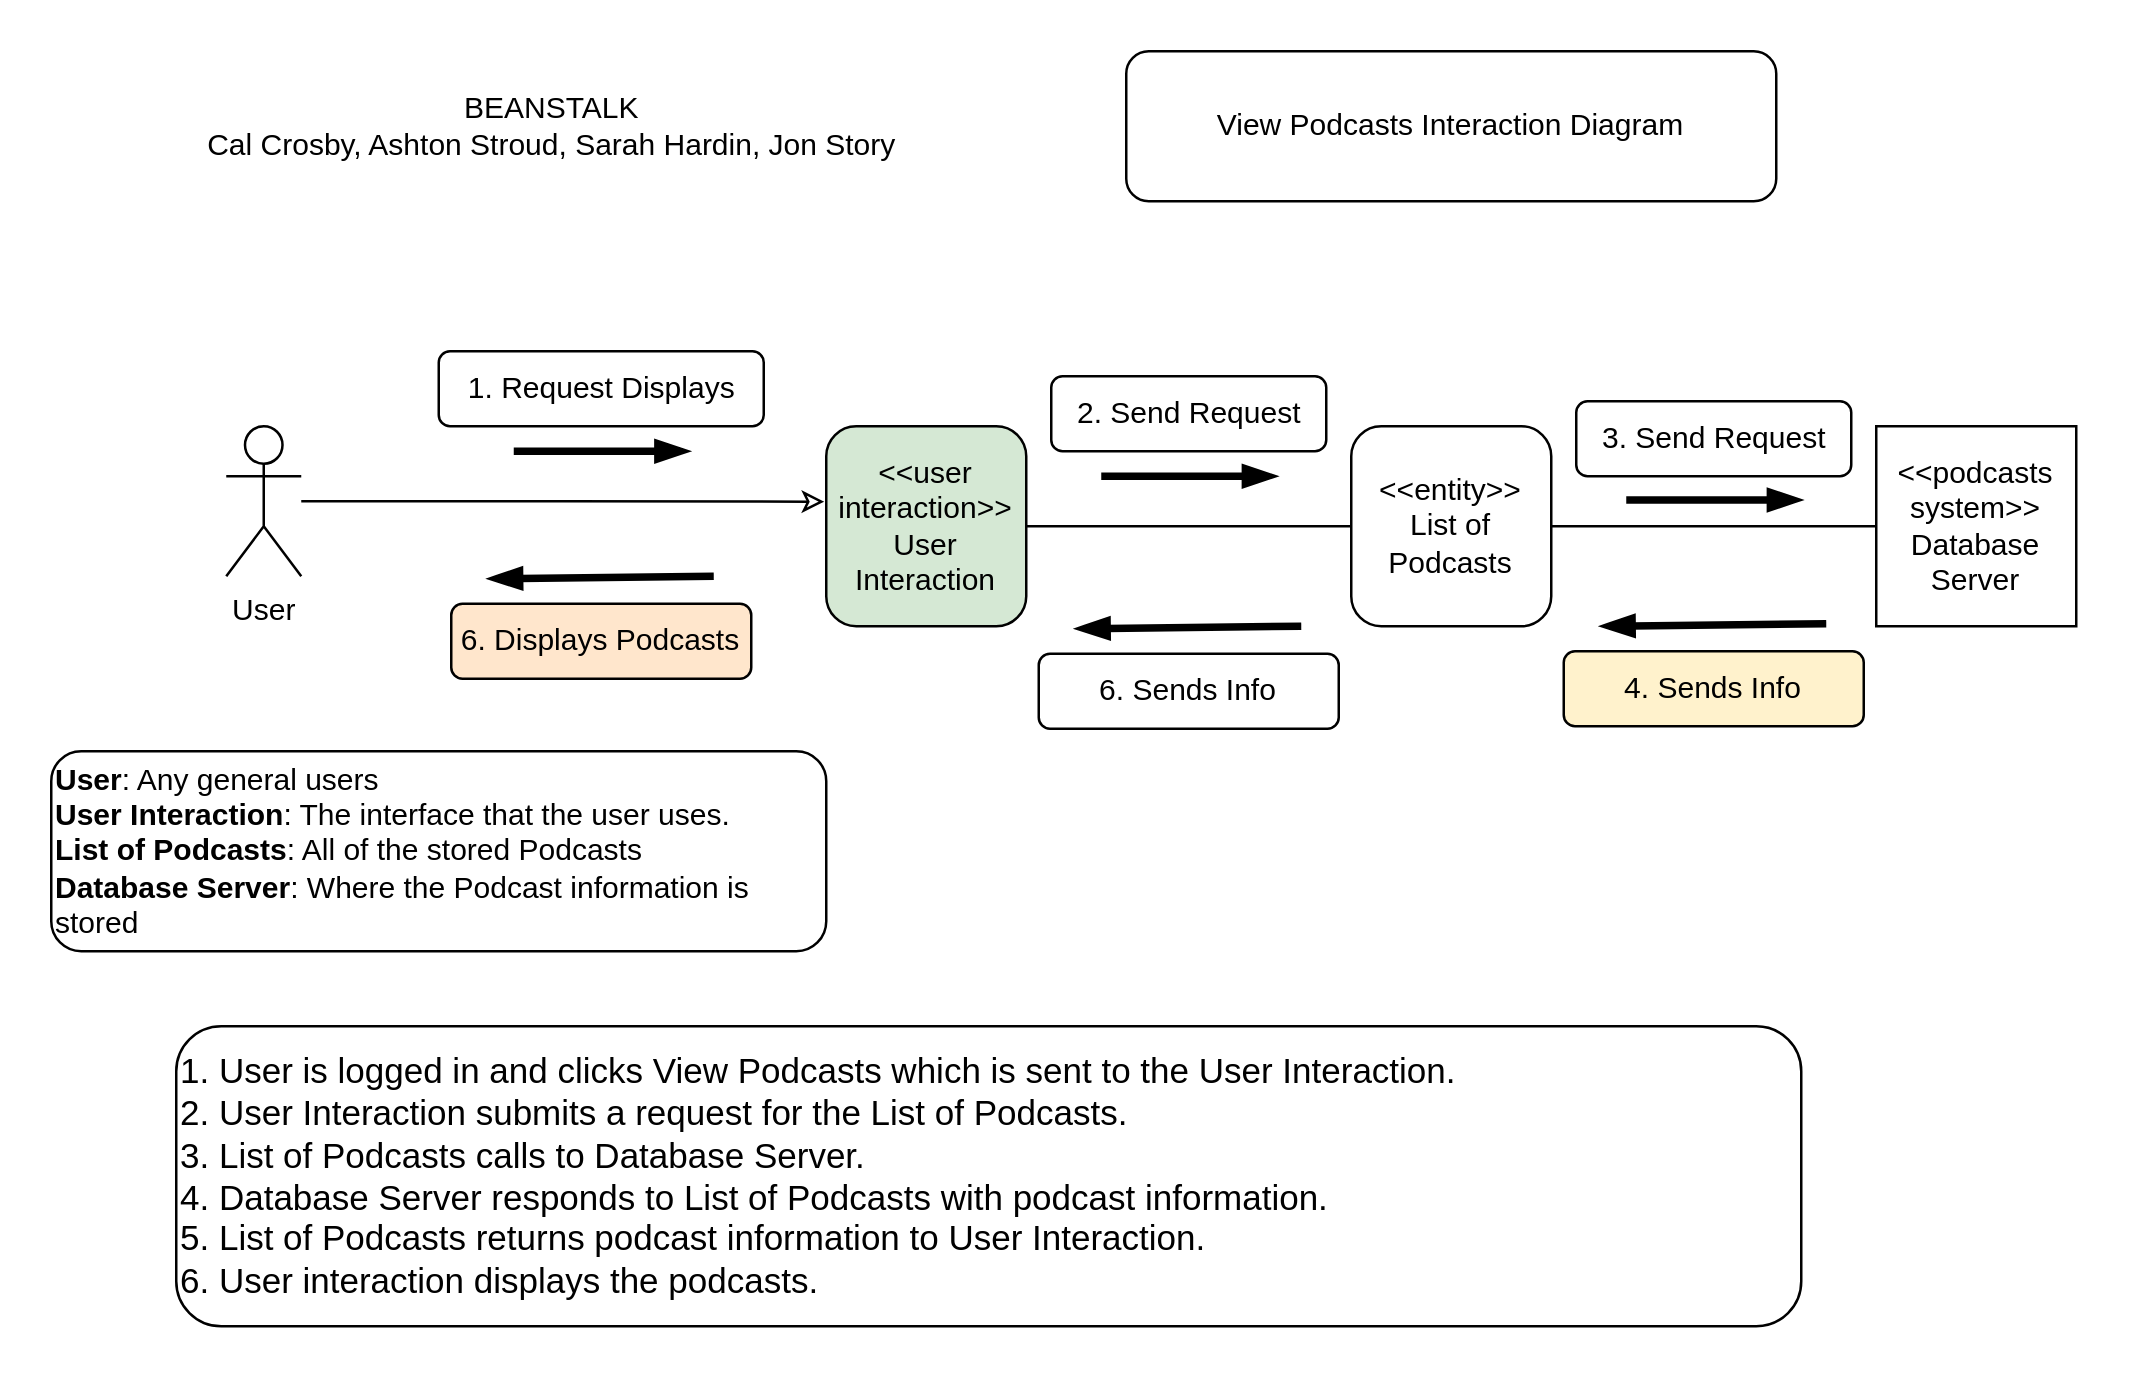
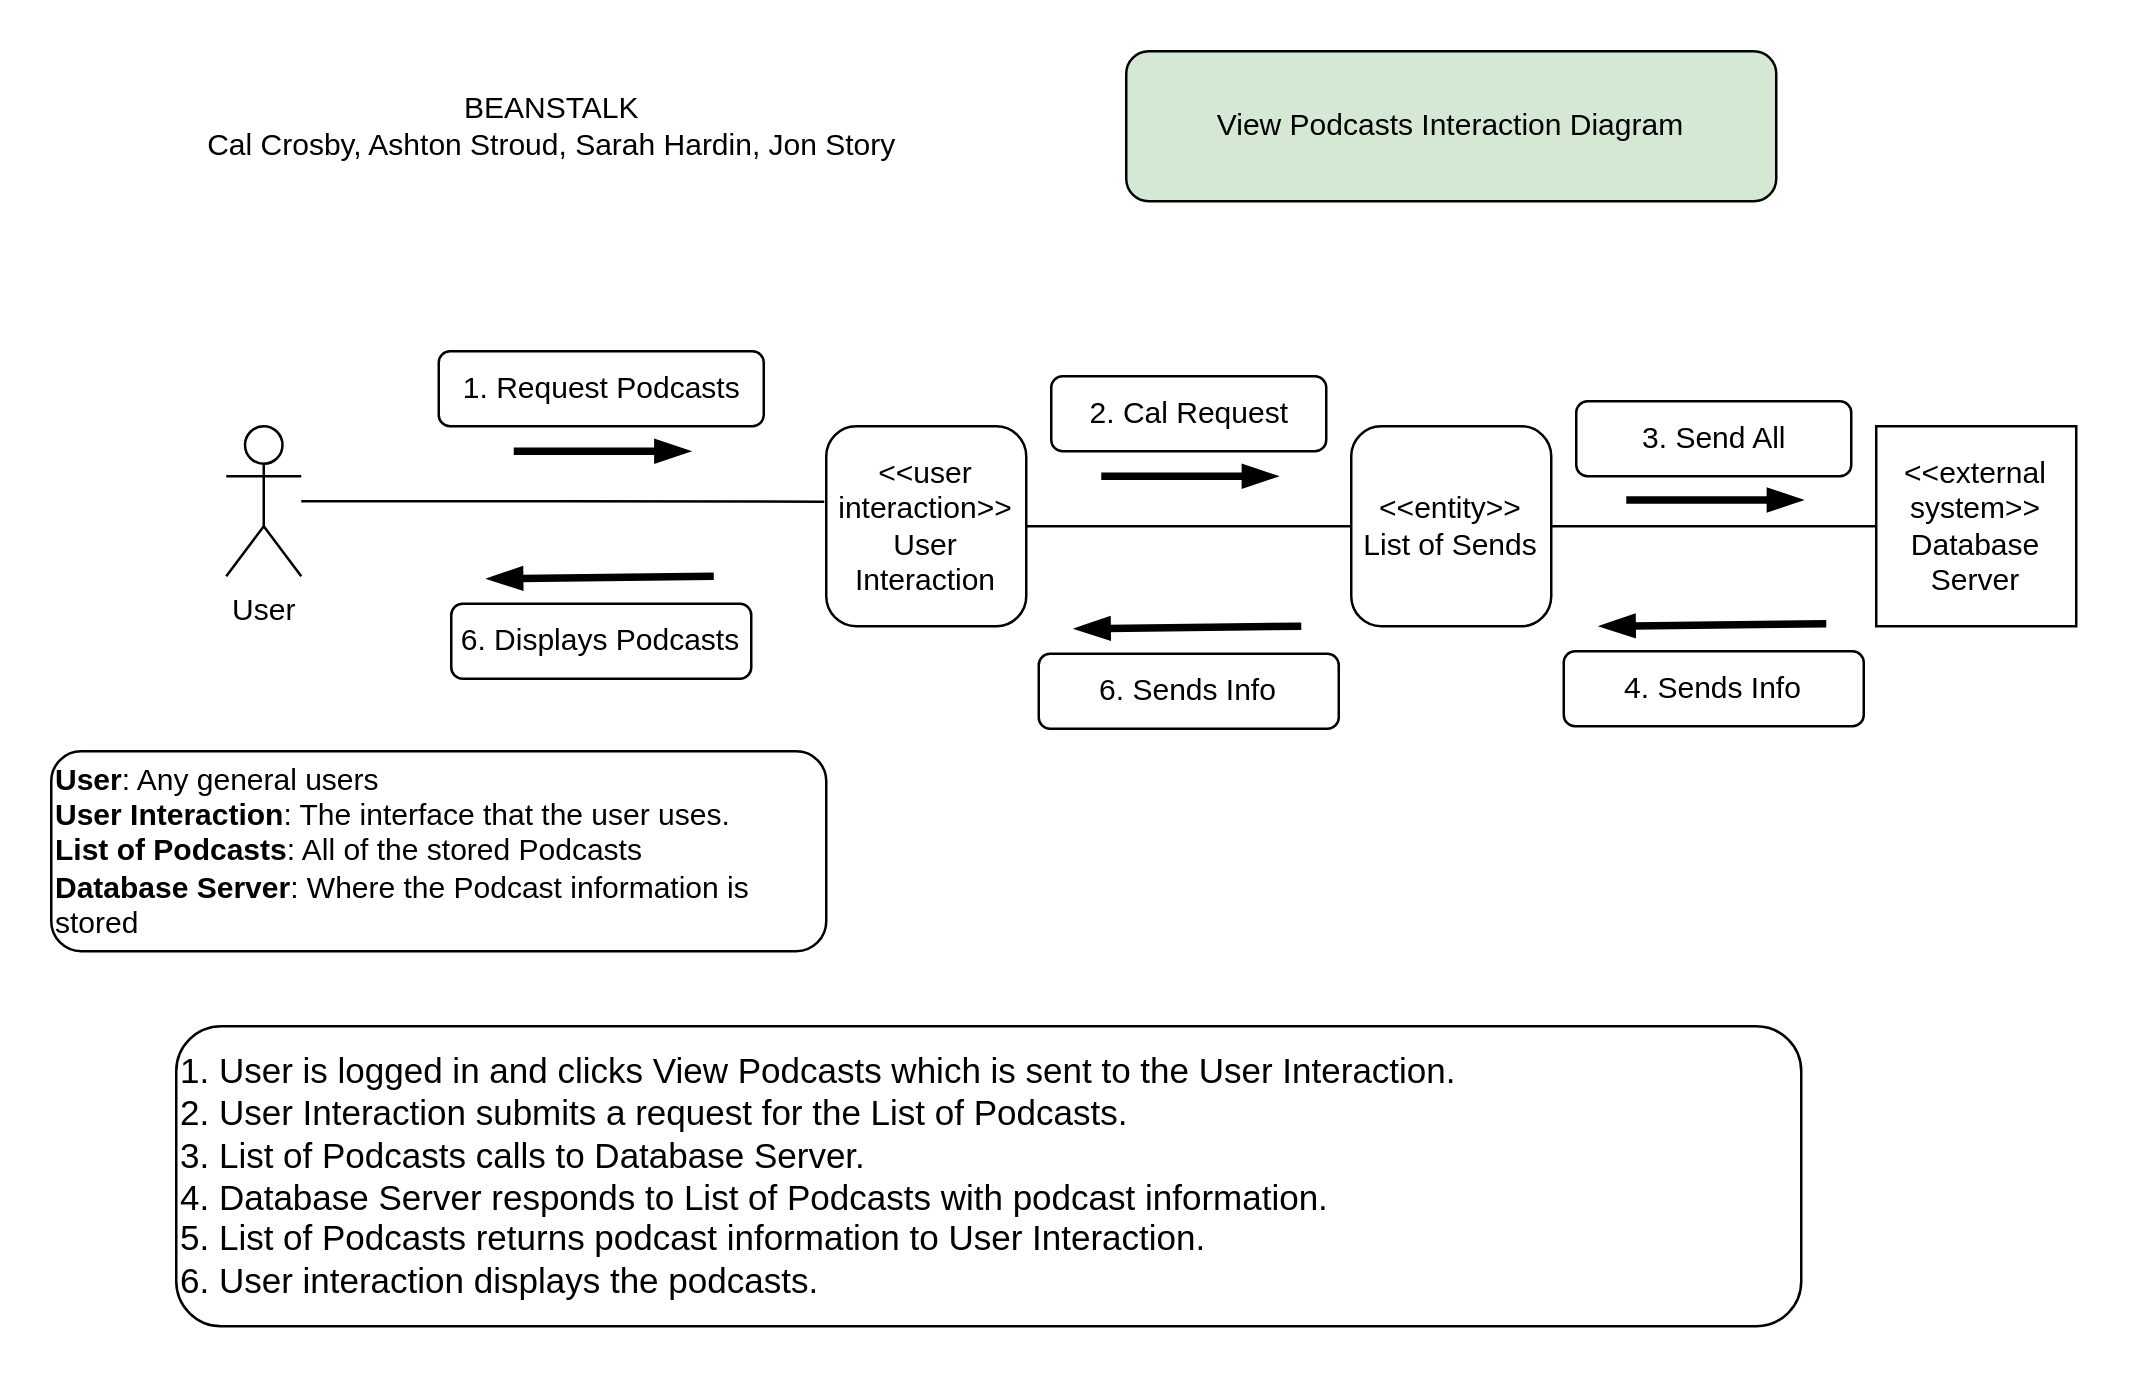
(1451, 126) -> (1451, 126)
(603, 389) -> (603, 389)
(1190, 414) -> (1190, 414)
(1715, 439) -> (1715, 439)
(805, 502) -> (813, 502)
(926, 526) -> (926, 526)
(1451, 526) -> (1451, 526)
(1976, 526) -> (1976, 526)
(601, 641) -> (601, 641)
(1714, 689) -> (1714, 689)
